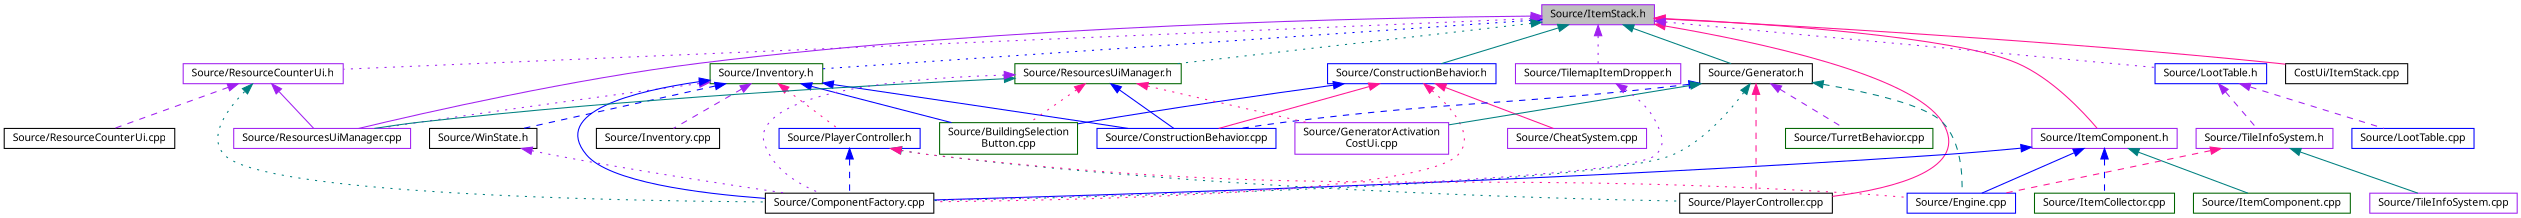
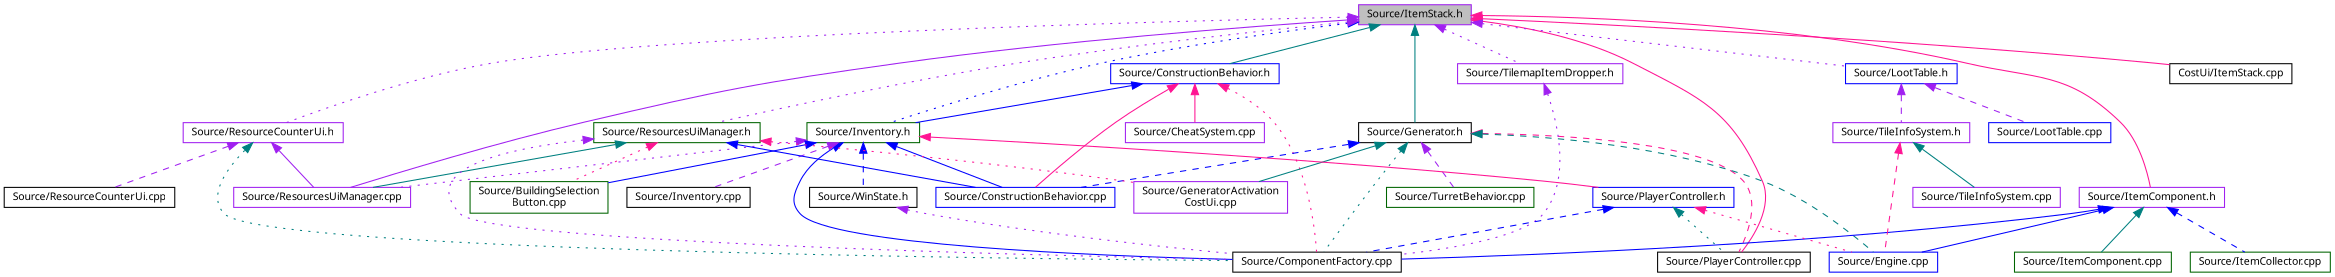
(1354, 44) -> (1030, 61)
(1199, 104) -> (1024, 104)
(812, 109) -> (1231, 156)
